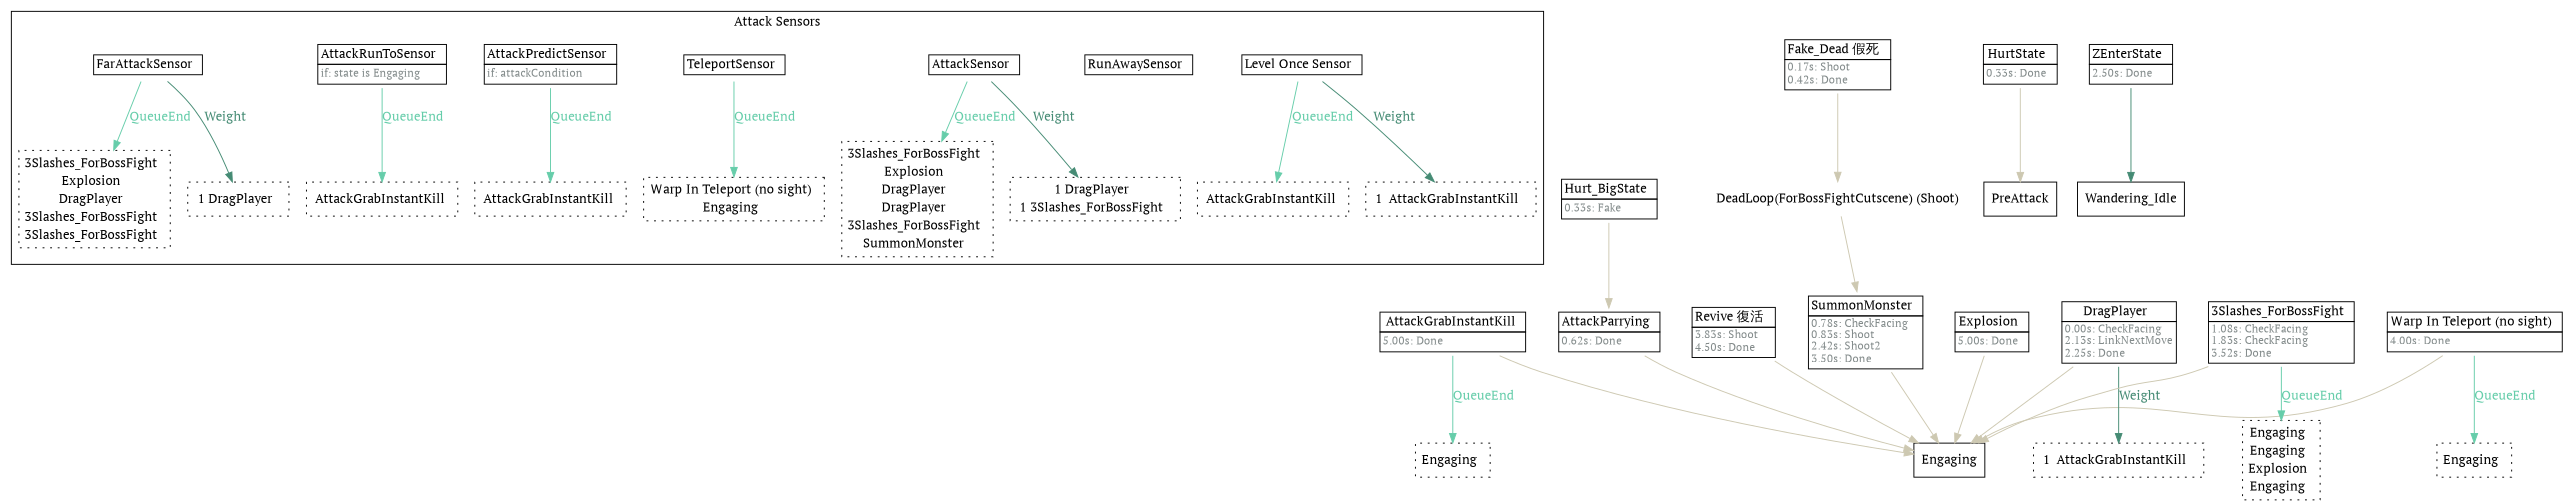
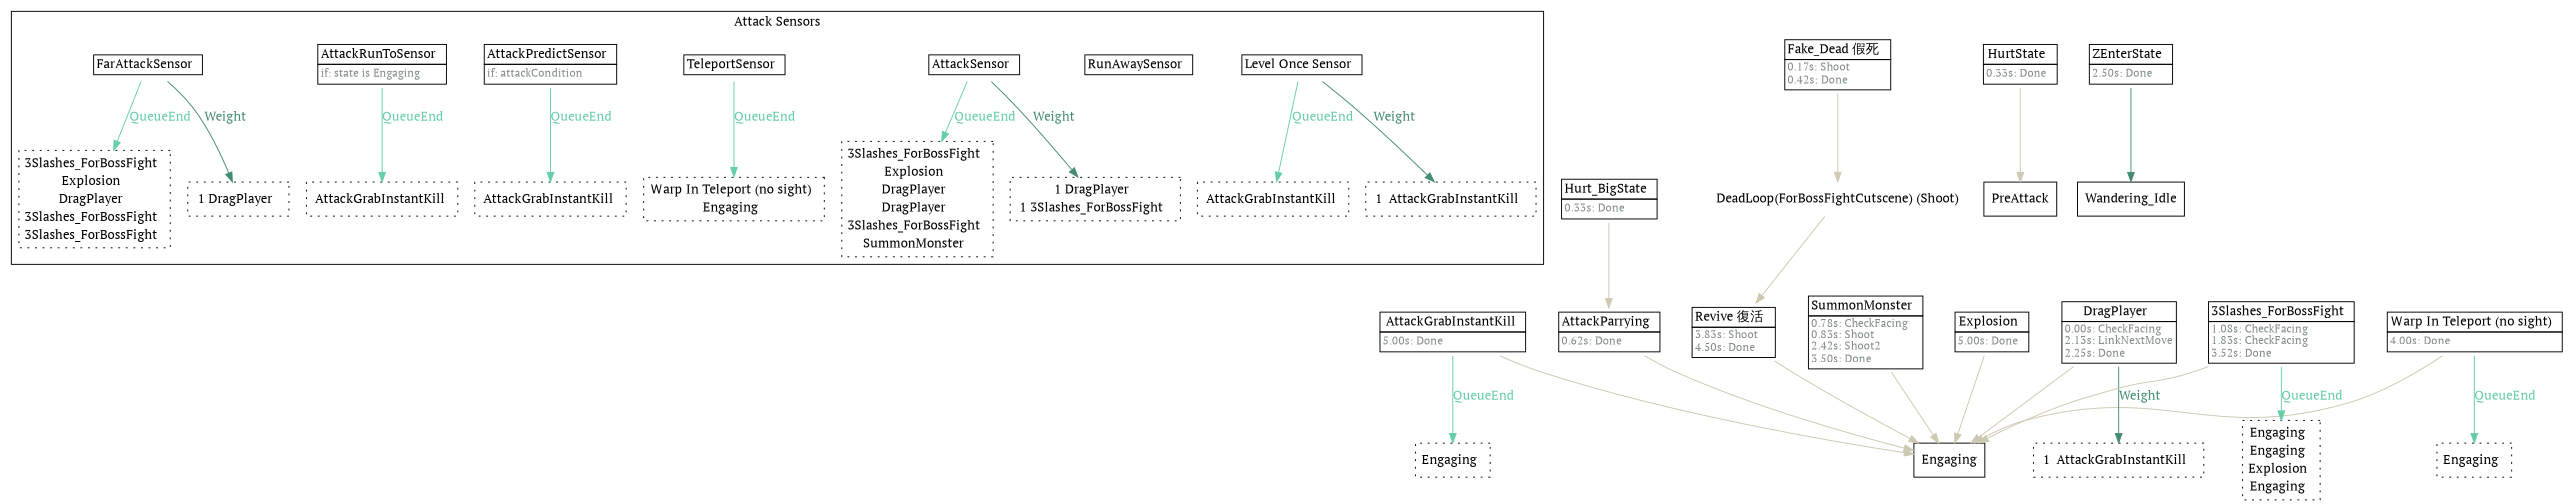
(1593, 208) -> (1595, 208)
(1848, 249) -> (1793, 256)
